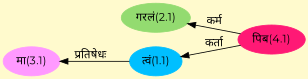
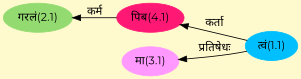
(215, 50) -> (218, 33)
